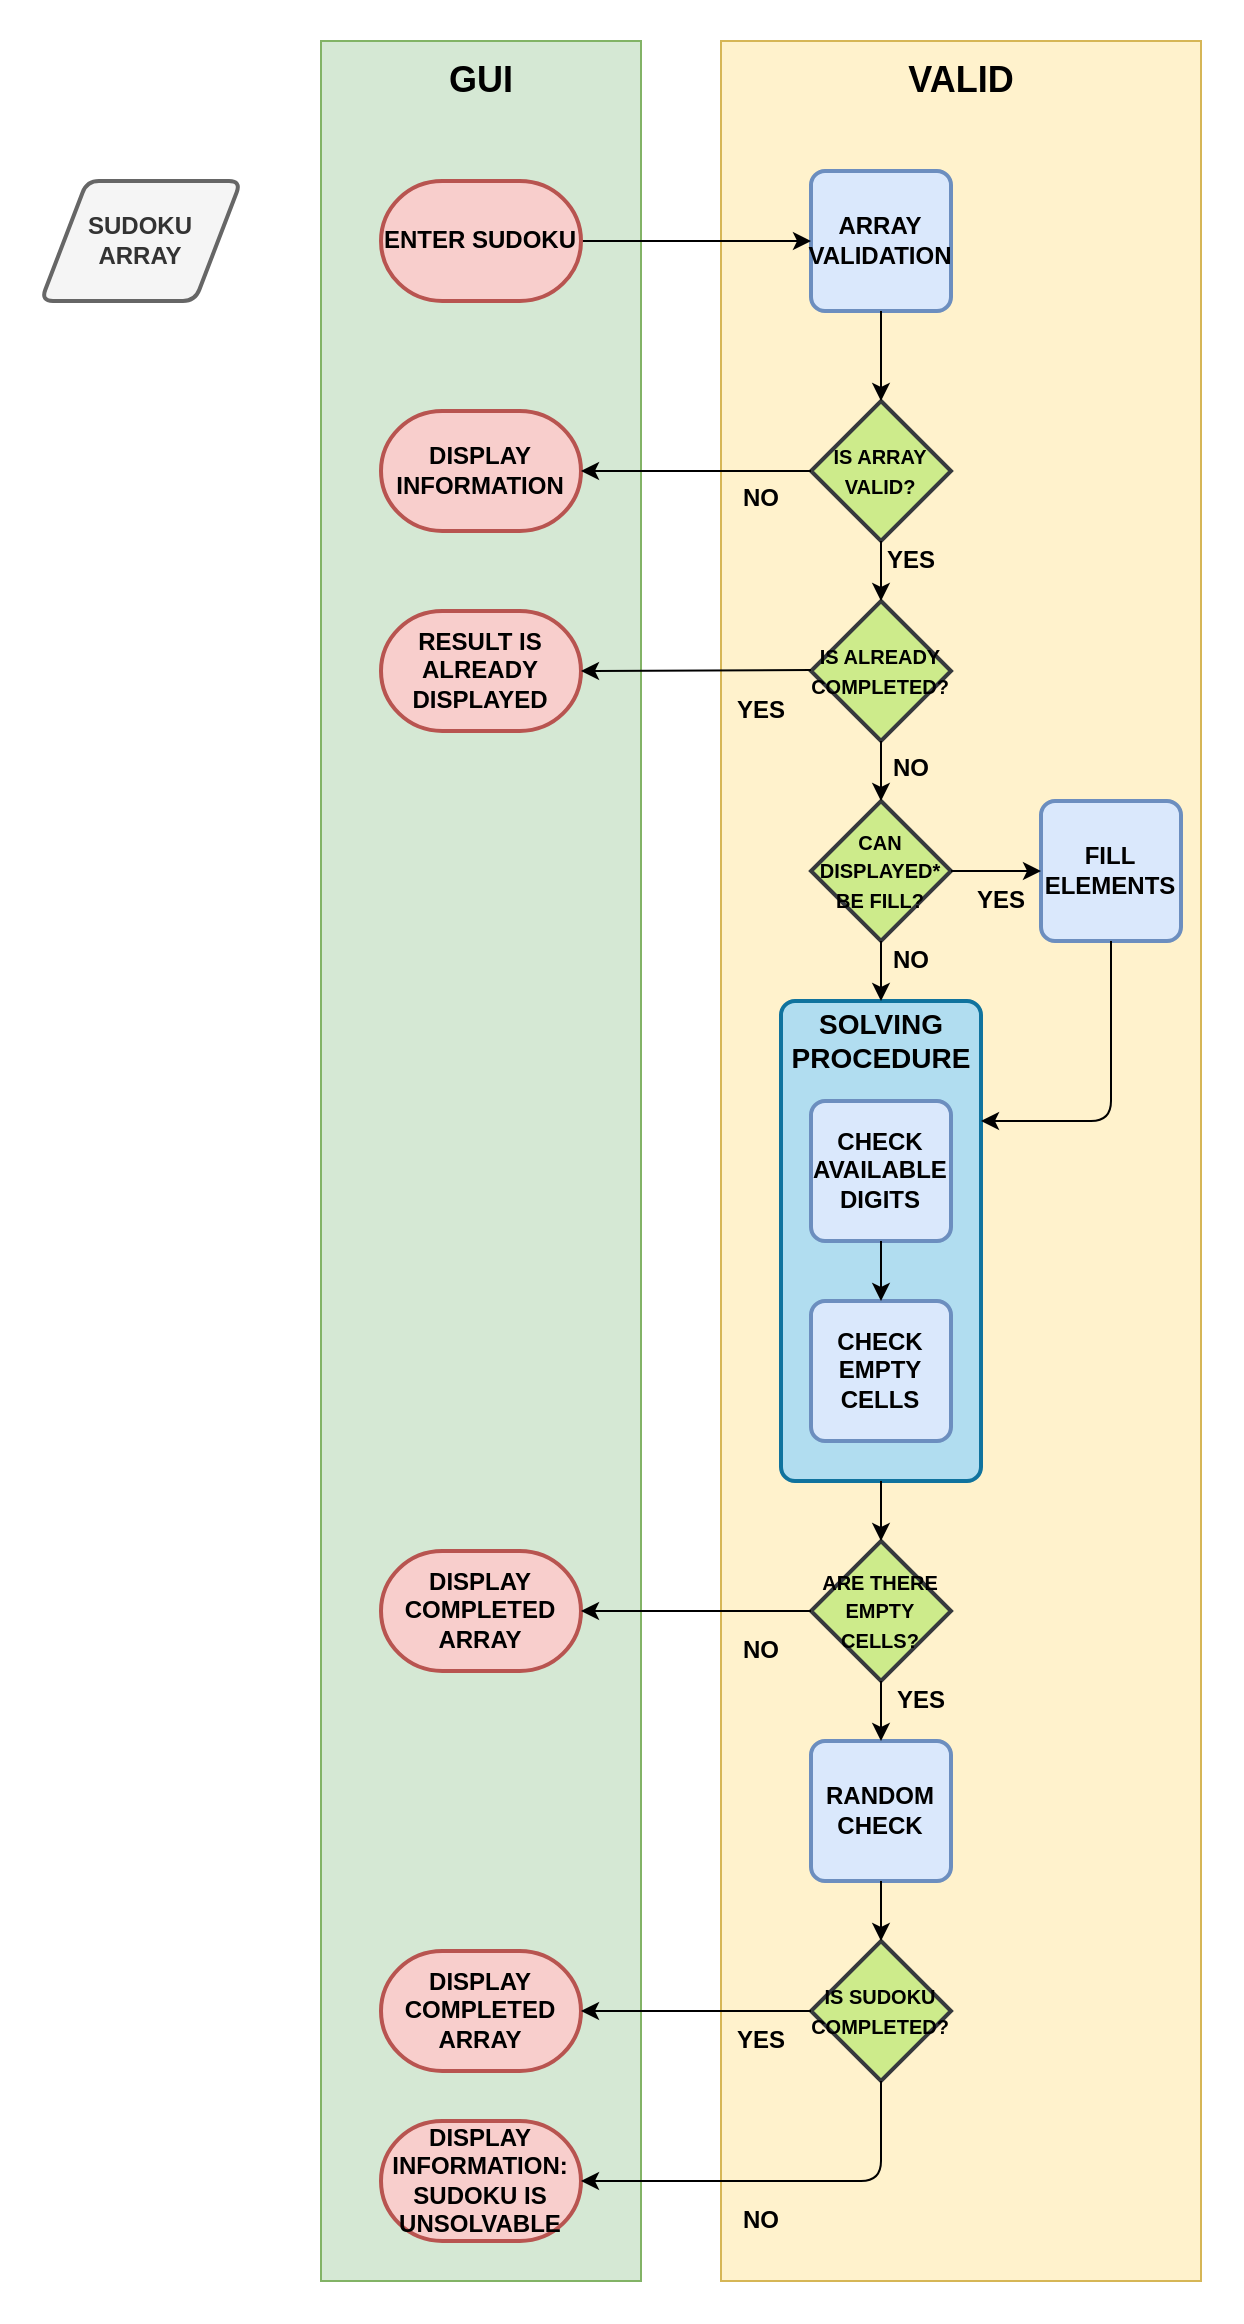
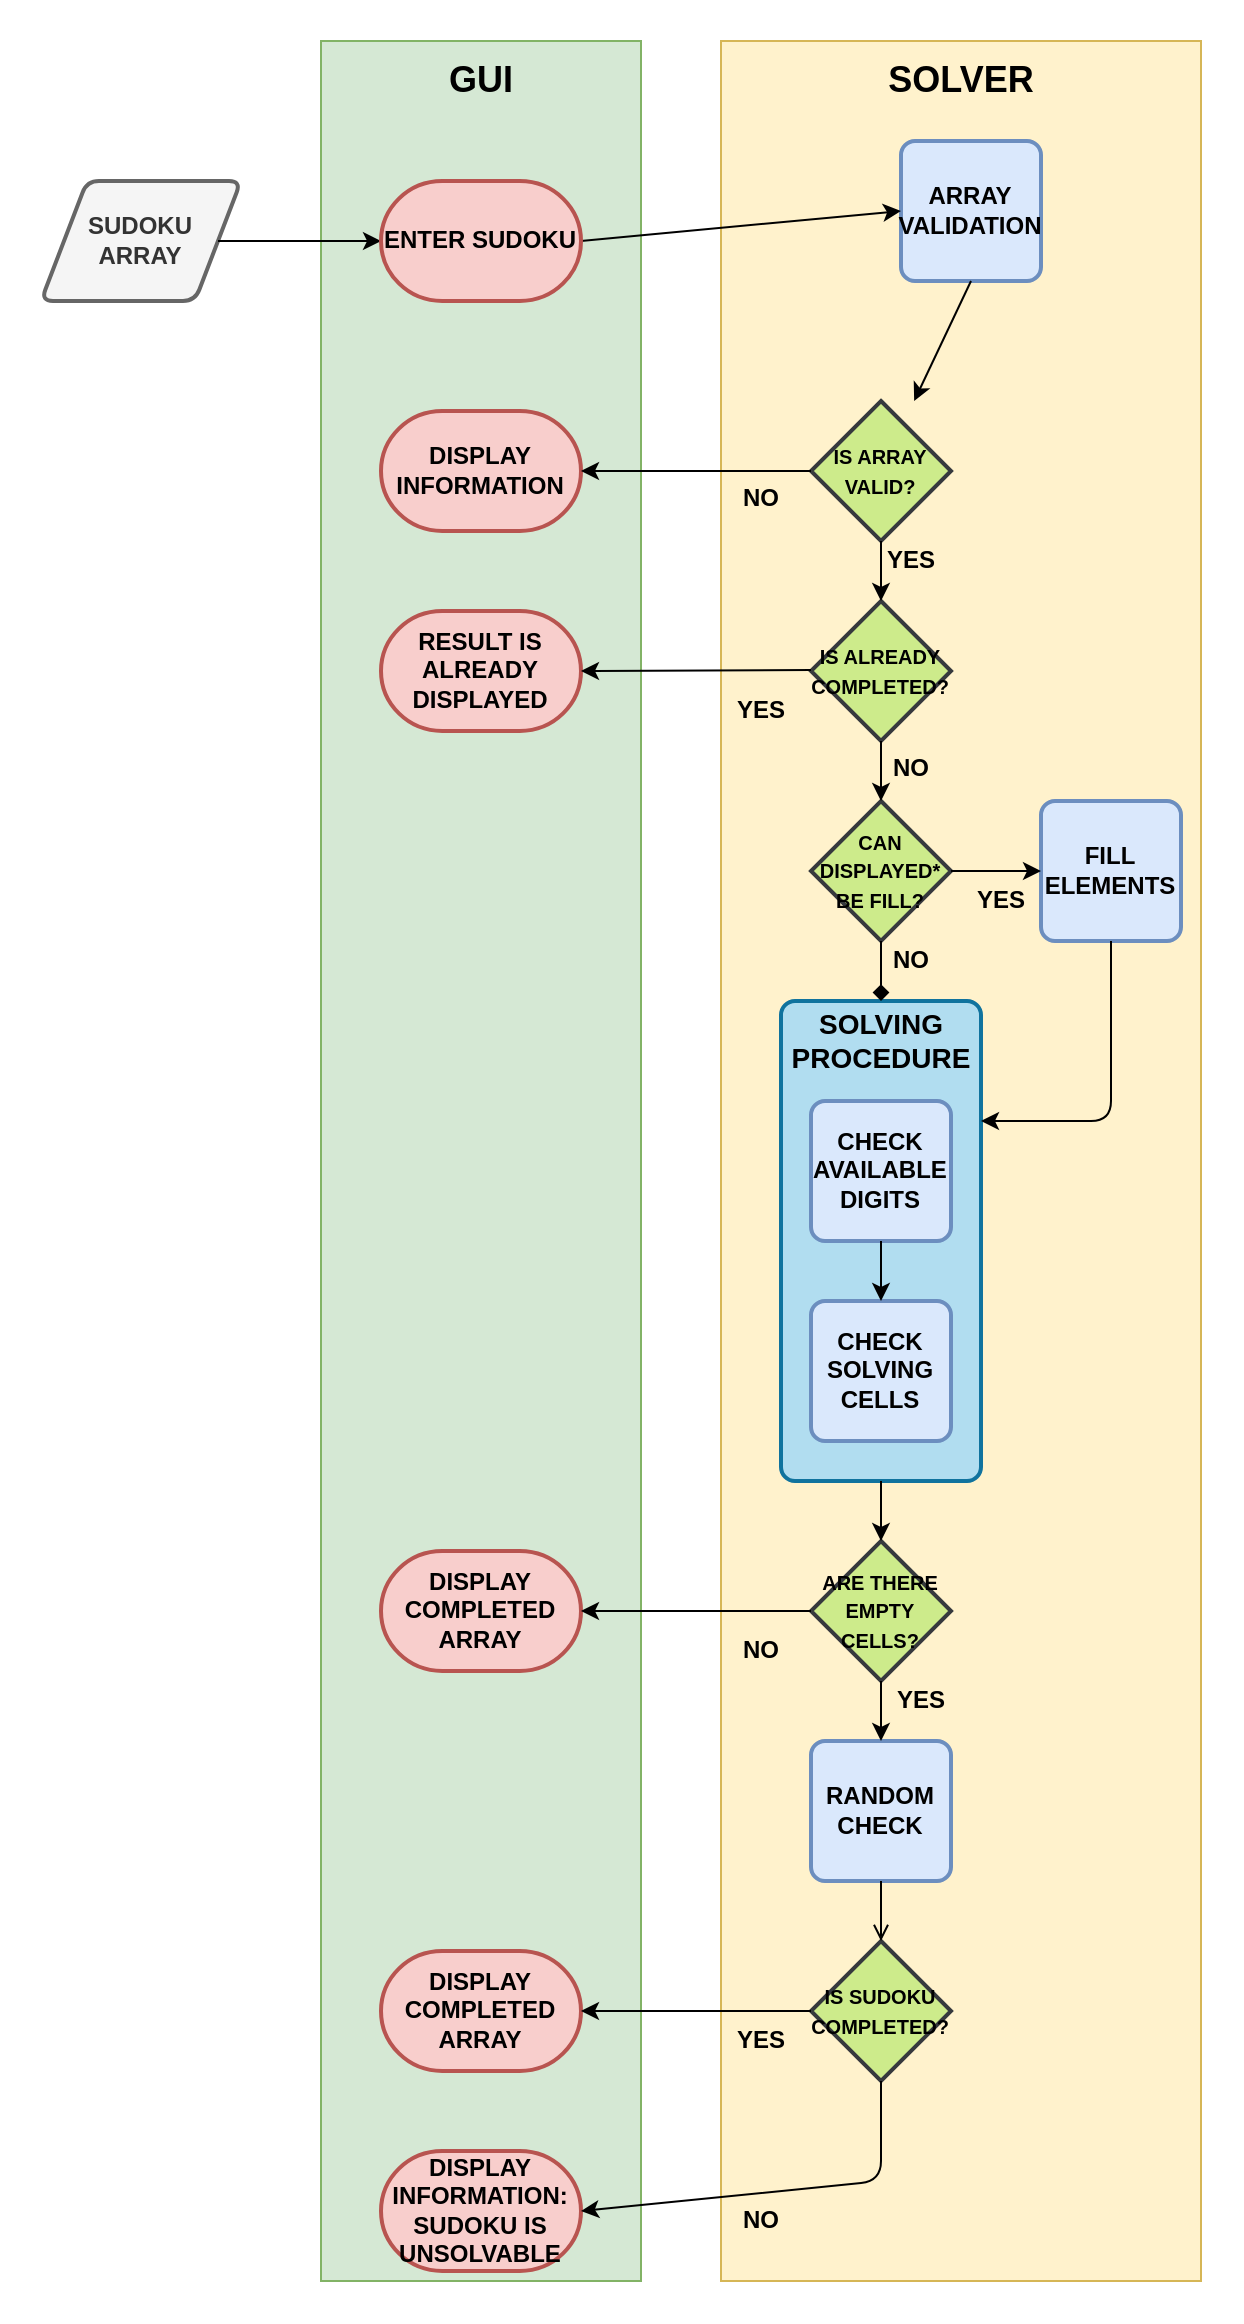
(962, 81) -> (962, 81)
none -> (293, 241)
(881, 241) -> (971, 211)
(881, 986) -> (881, 985)
(881, 1371) -> (881, 1371)
(881, 1926) -> (881, 1928)
(481, 2181) -> (481, 2211)
